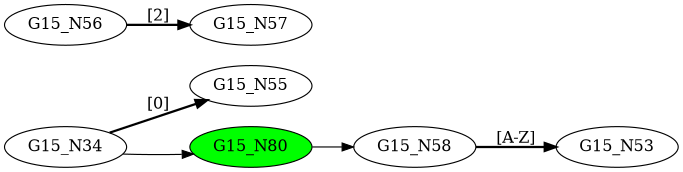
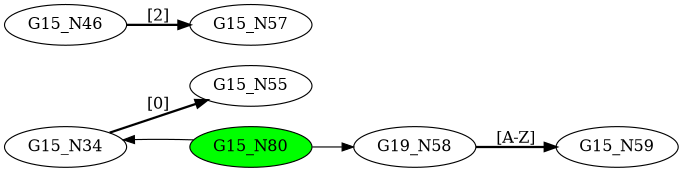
(66, 25) -> (66, 25)
(415, 147) -> (415, 147)
(617, 147) -> (617, 147)
(152, 155) -> (164, 139)
